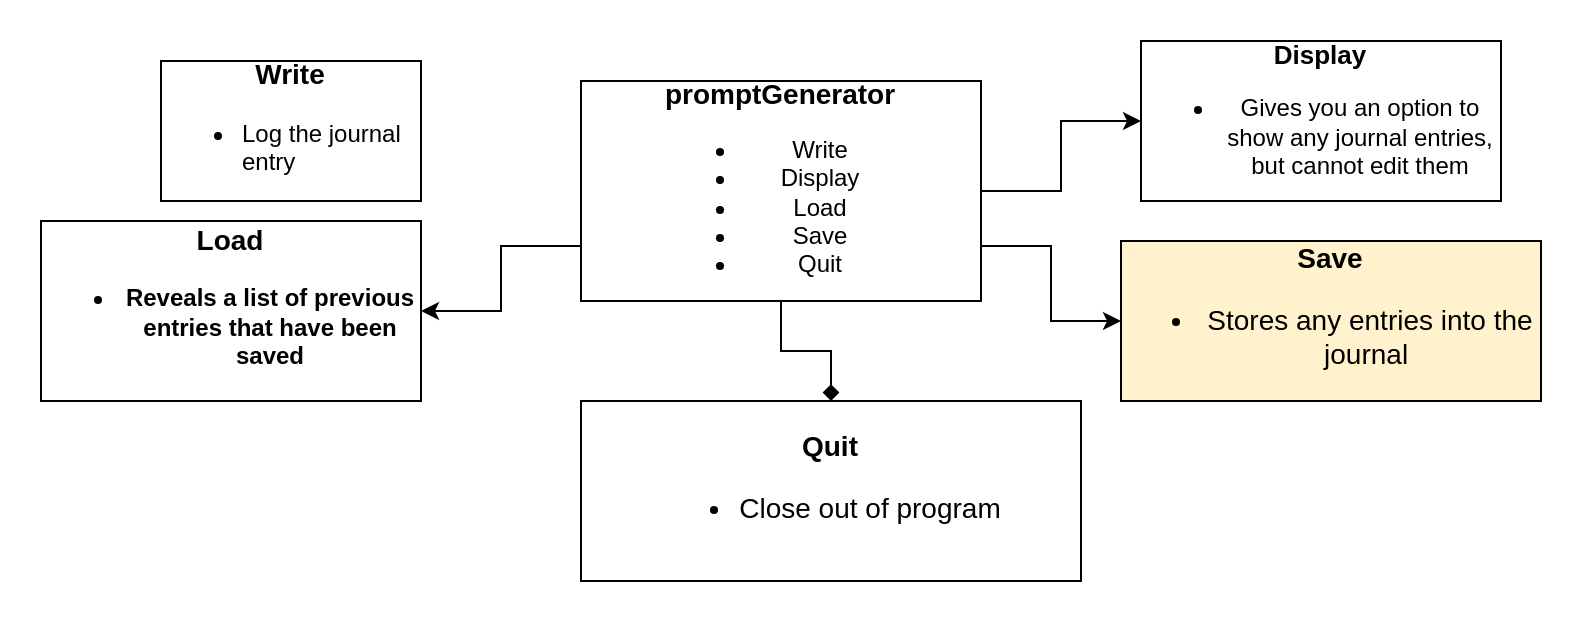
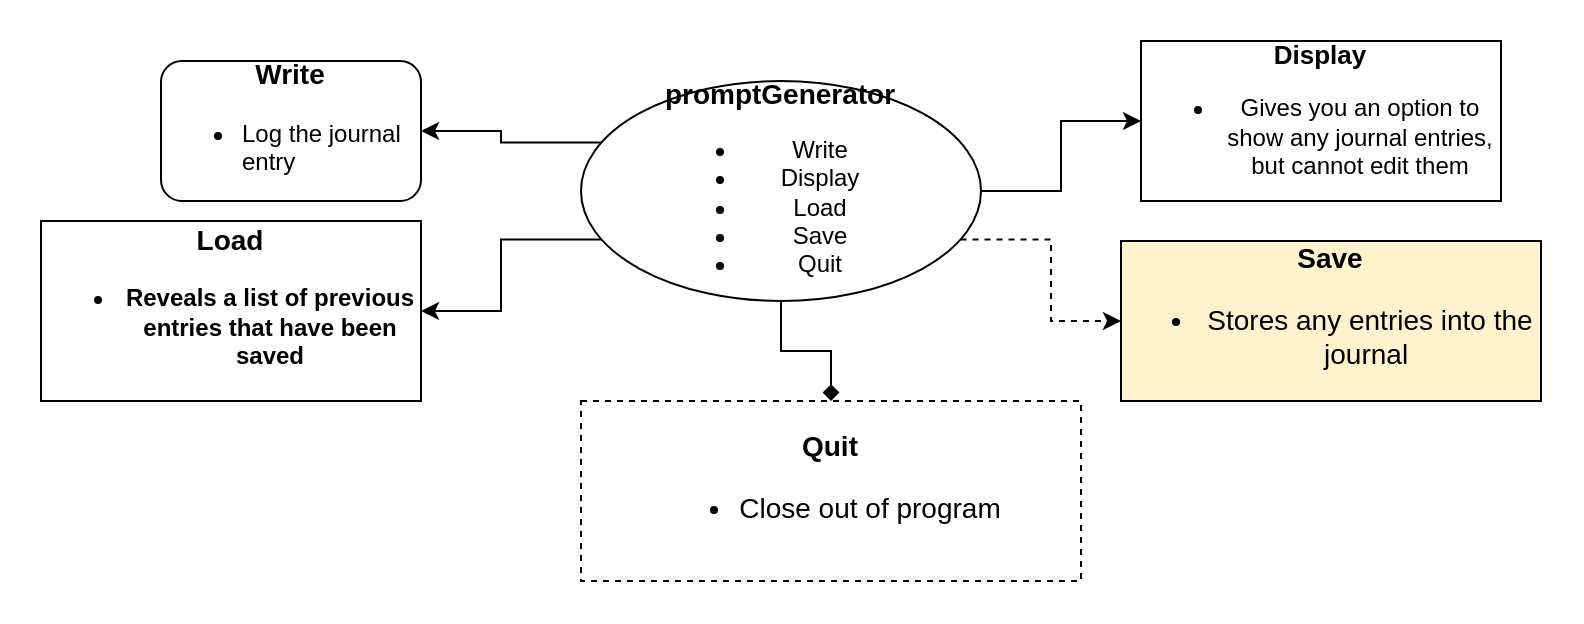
(291, 131) -> (291, 131)
none -> (512, 143)
(781, 191) -> (781, 191)
(1051, 277) -> (1051, 264)
(831, 491) -> (831, 491)
